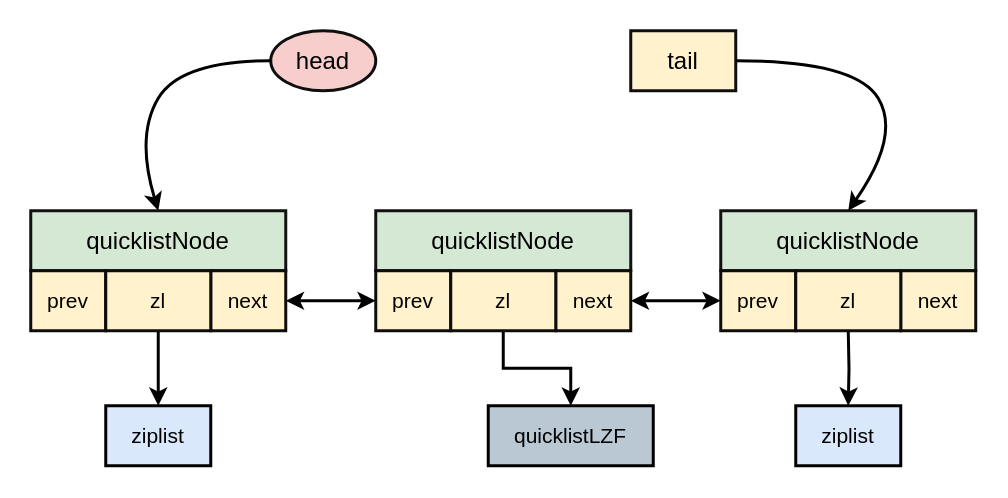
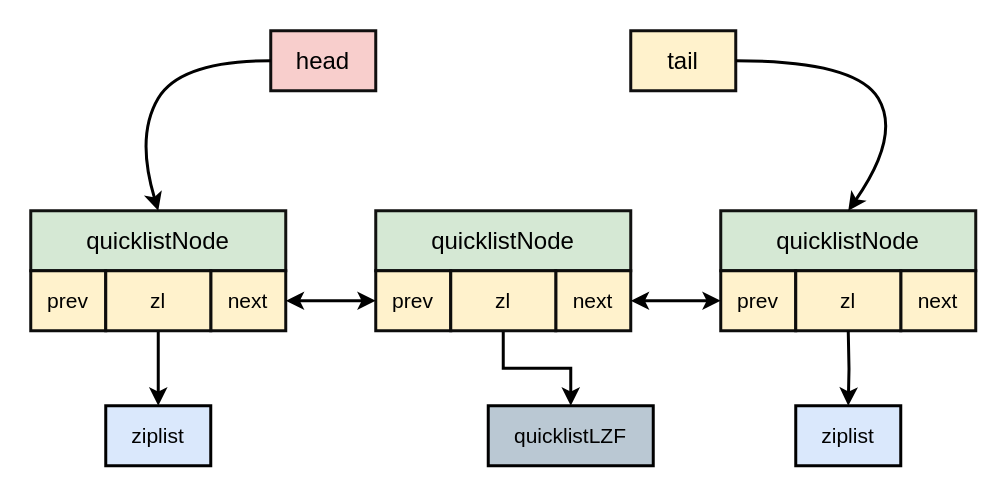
(323, 61) -> (323, 61)
